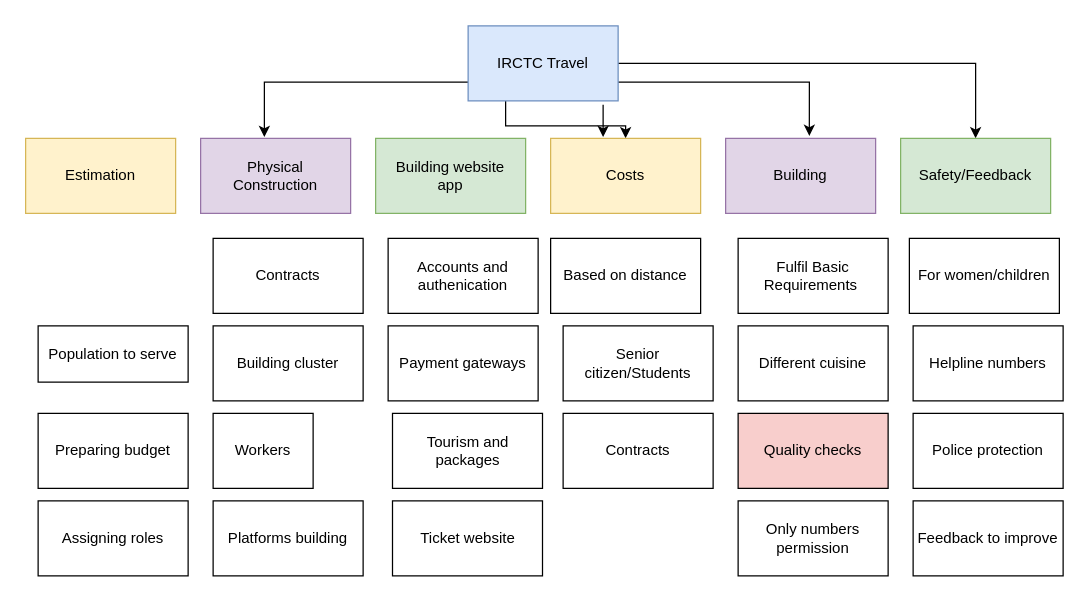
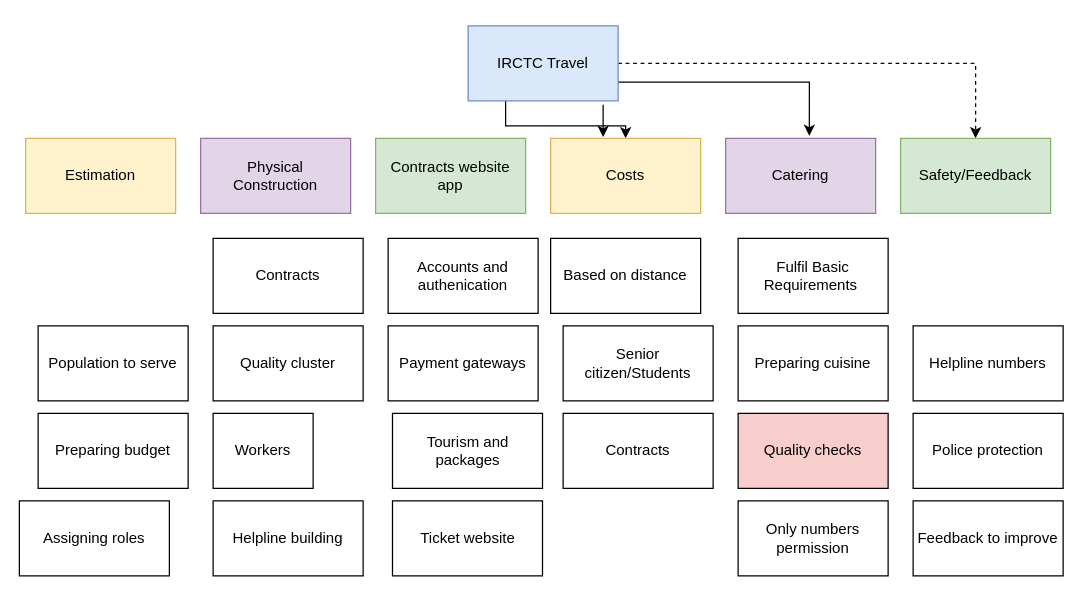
(829, 63) -> (829, 63)
(343, 82) -> none
(451, 176) -> (451, 176)
(801, 176) -> (801, 176)
(984, 276) -> none
(113, 354) -> (113, 363)
(288, 363) -> (288, 363)
(813, 363) -> (813, 363)
(113, 538) -> (94, 538)
(288, 538) -> (288, 538)
